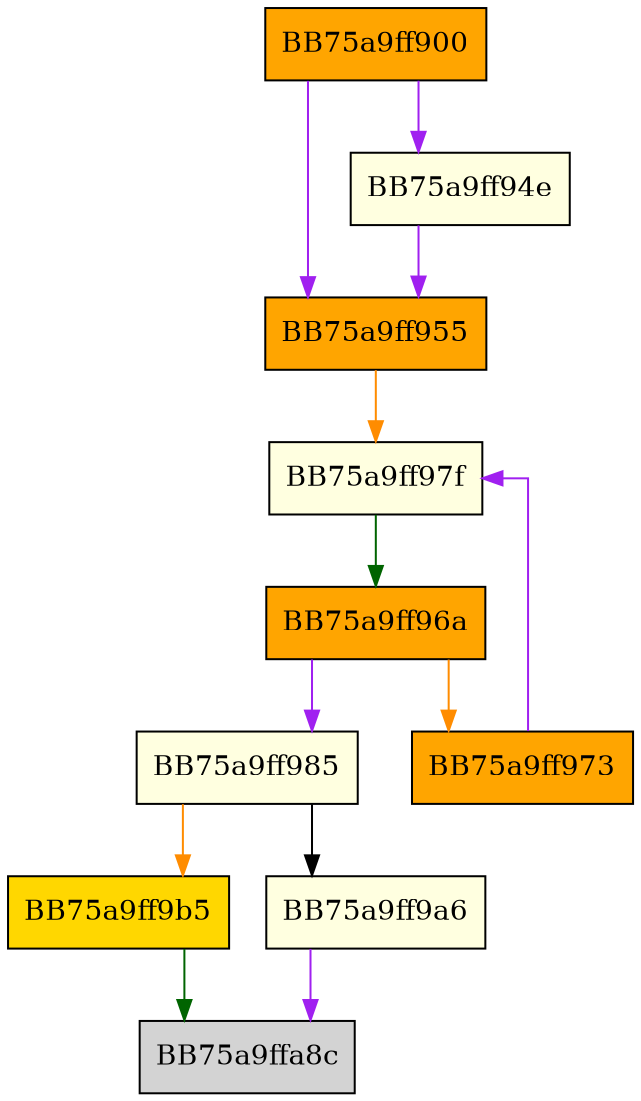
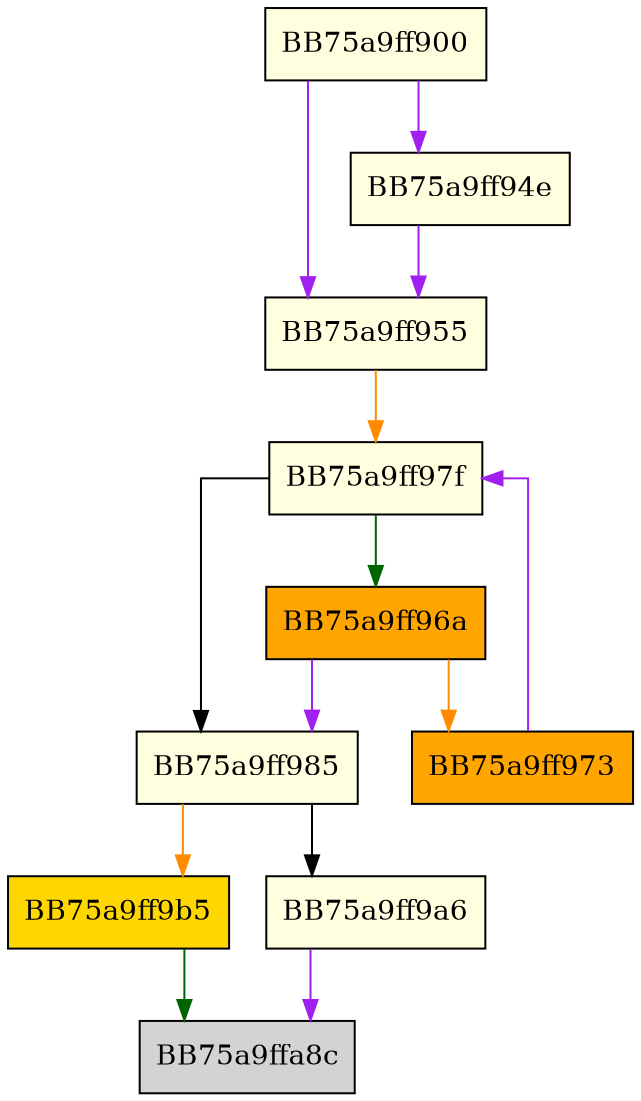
(376, 44) -> (376, 44)
(376, 334) -> (376, 334)
none -> (201, 561)
